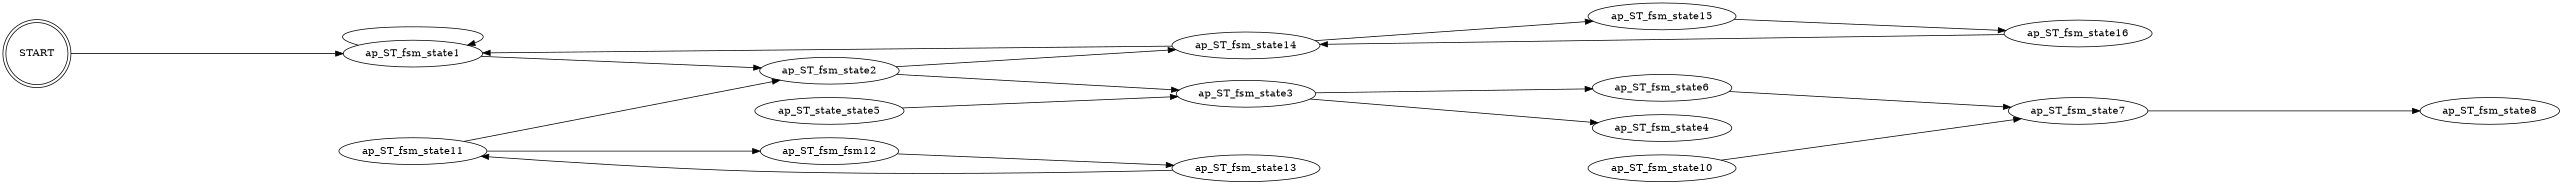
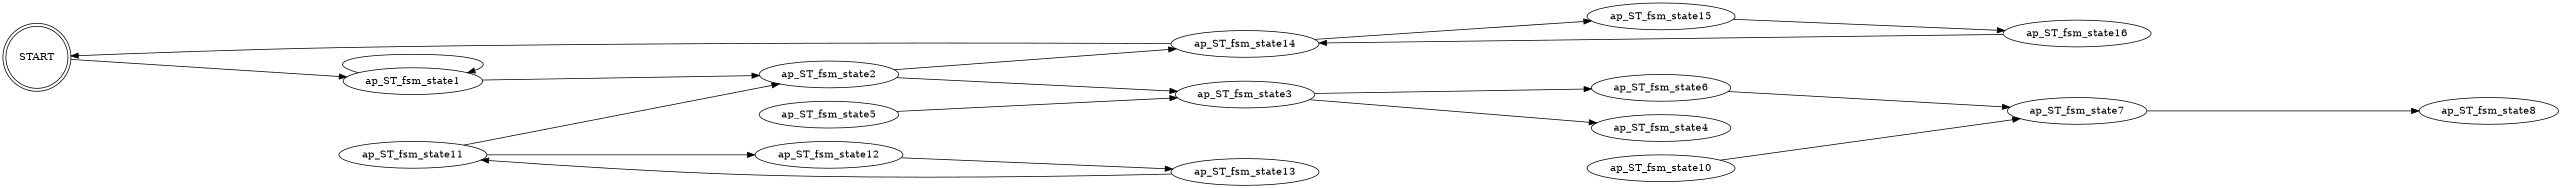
(831, 49) -> (625, 44)
(829, 111) -> (829, 115)
(829, 151) -> (829, 155)
